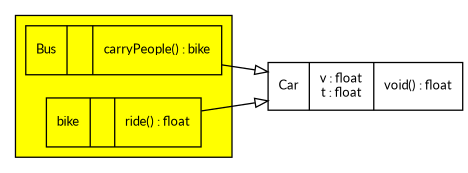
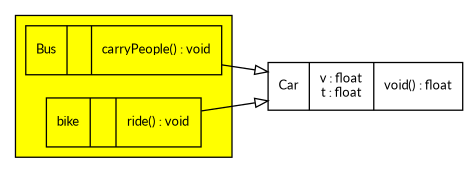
(157, 50) -> (157, 50)
(158, 122) -> (159, 122)
